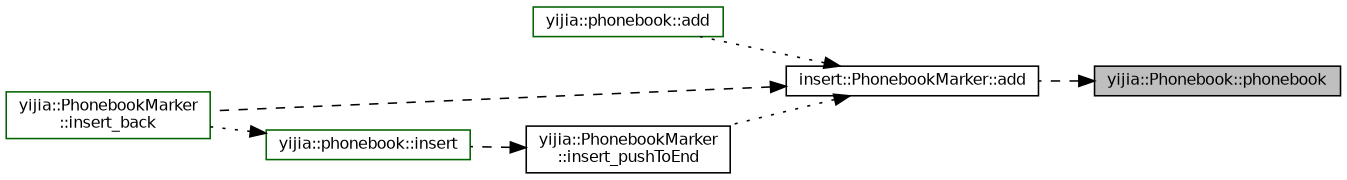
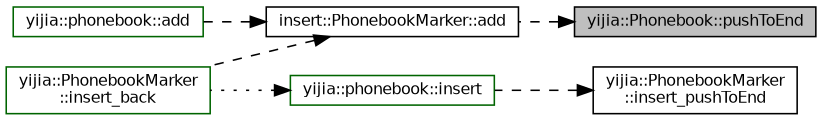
(762, 50) -> (227, 22)
(1218, 81) -> (695, 22)
(780, 113) -> none
